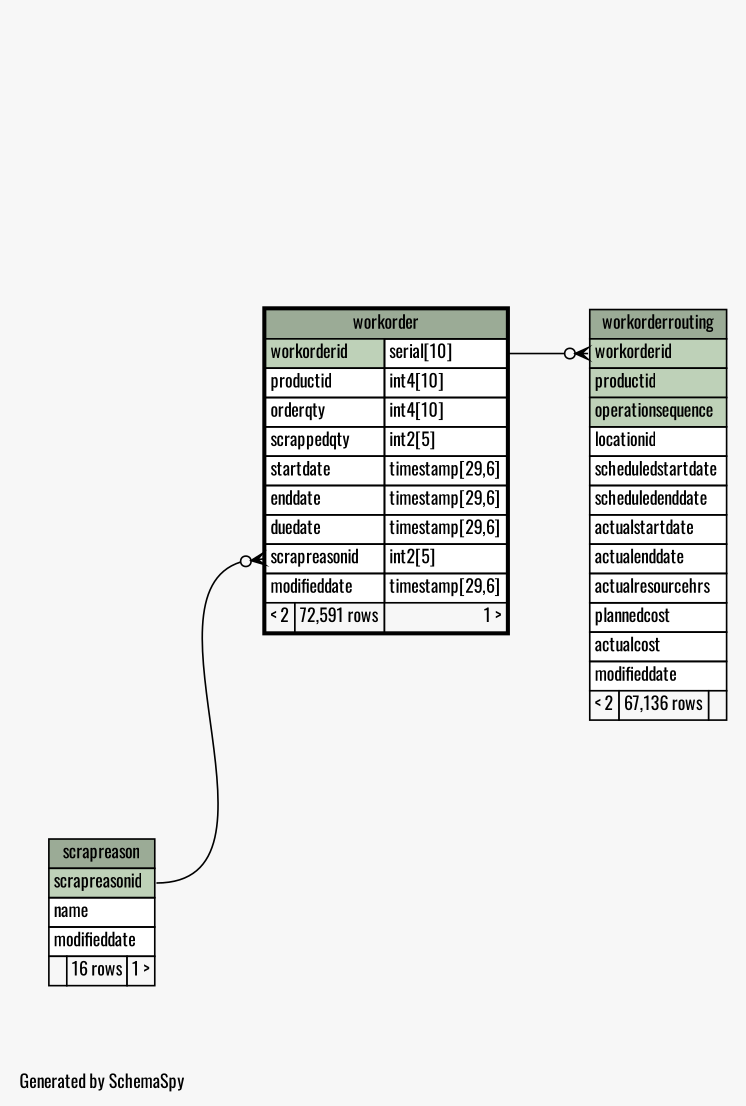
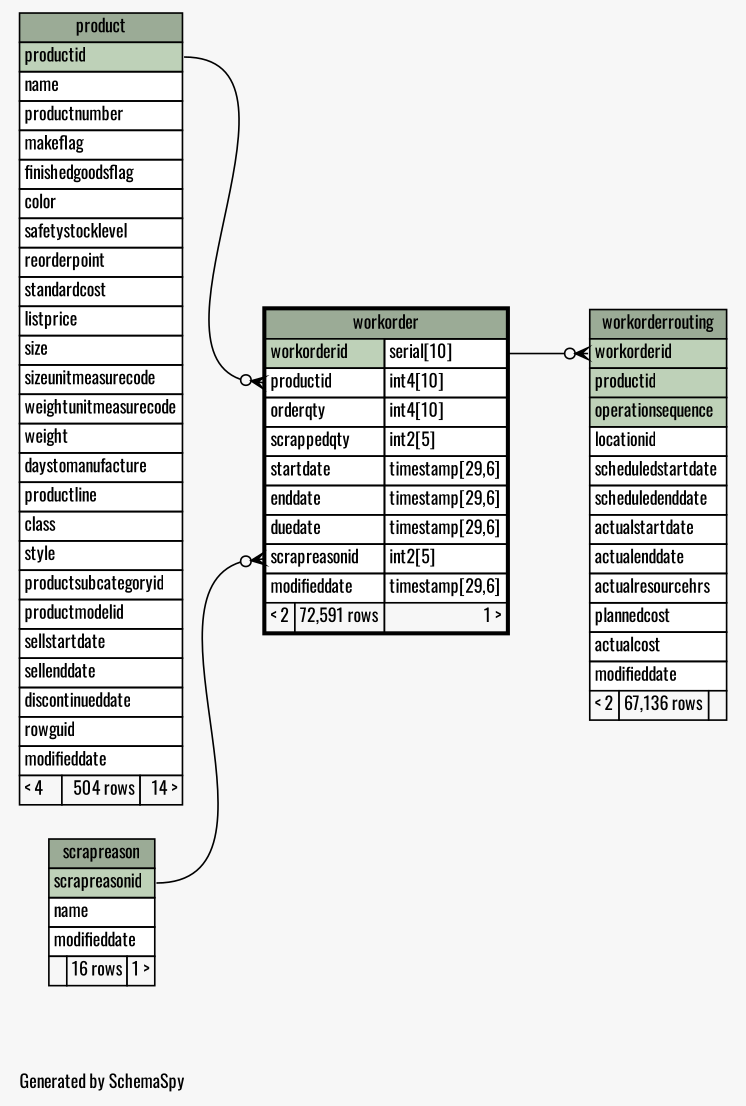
none -> (101, 409)
